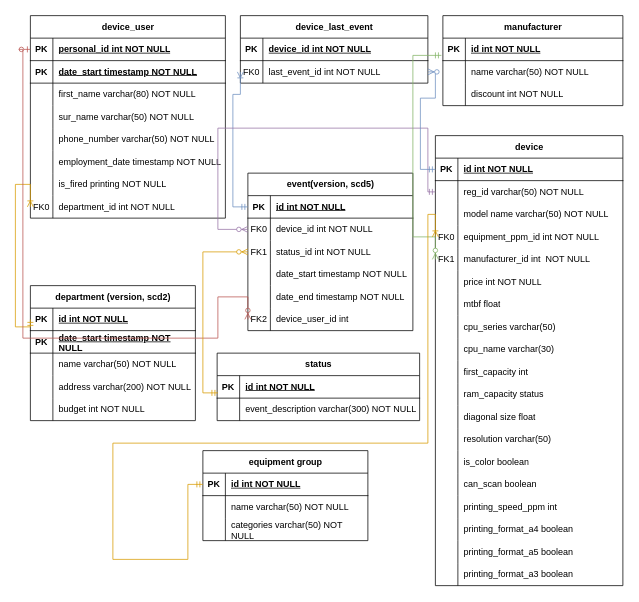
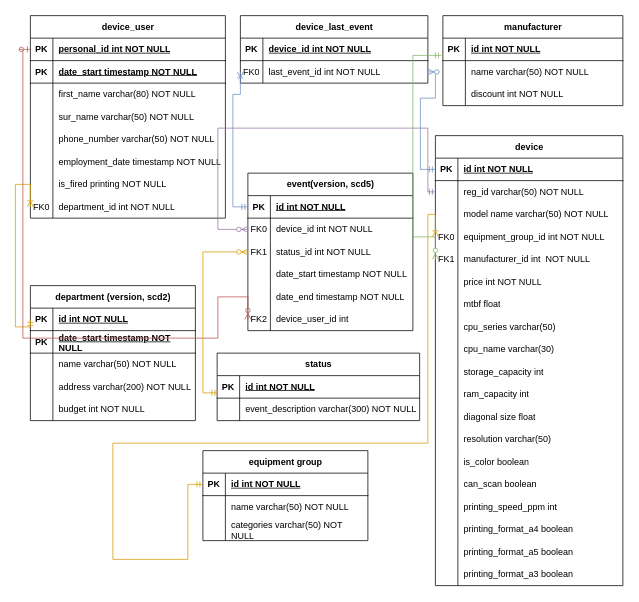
(530, 237) -> (535, 237)
(505, 372) -> (511, 372)
(509, 394) -> (501, 394)
